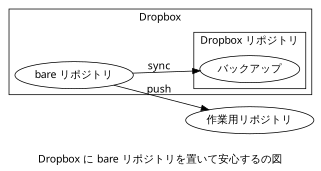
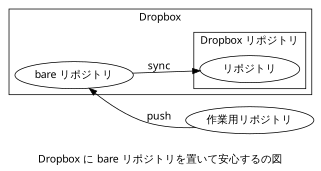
(250, 69) -> (250, 69)
(168, 99) -> (142, 121)
